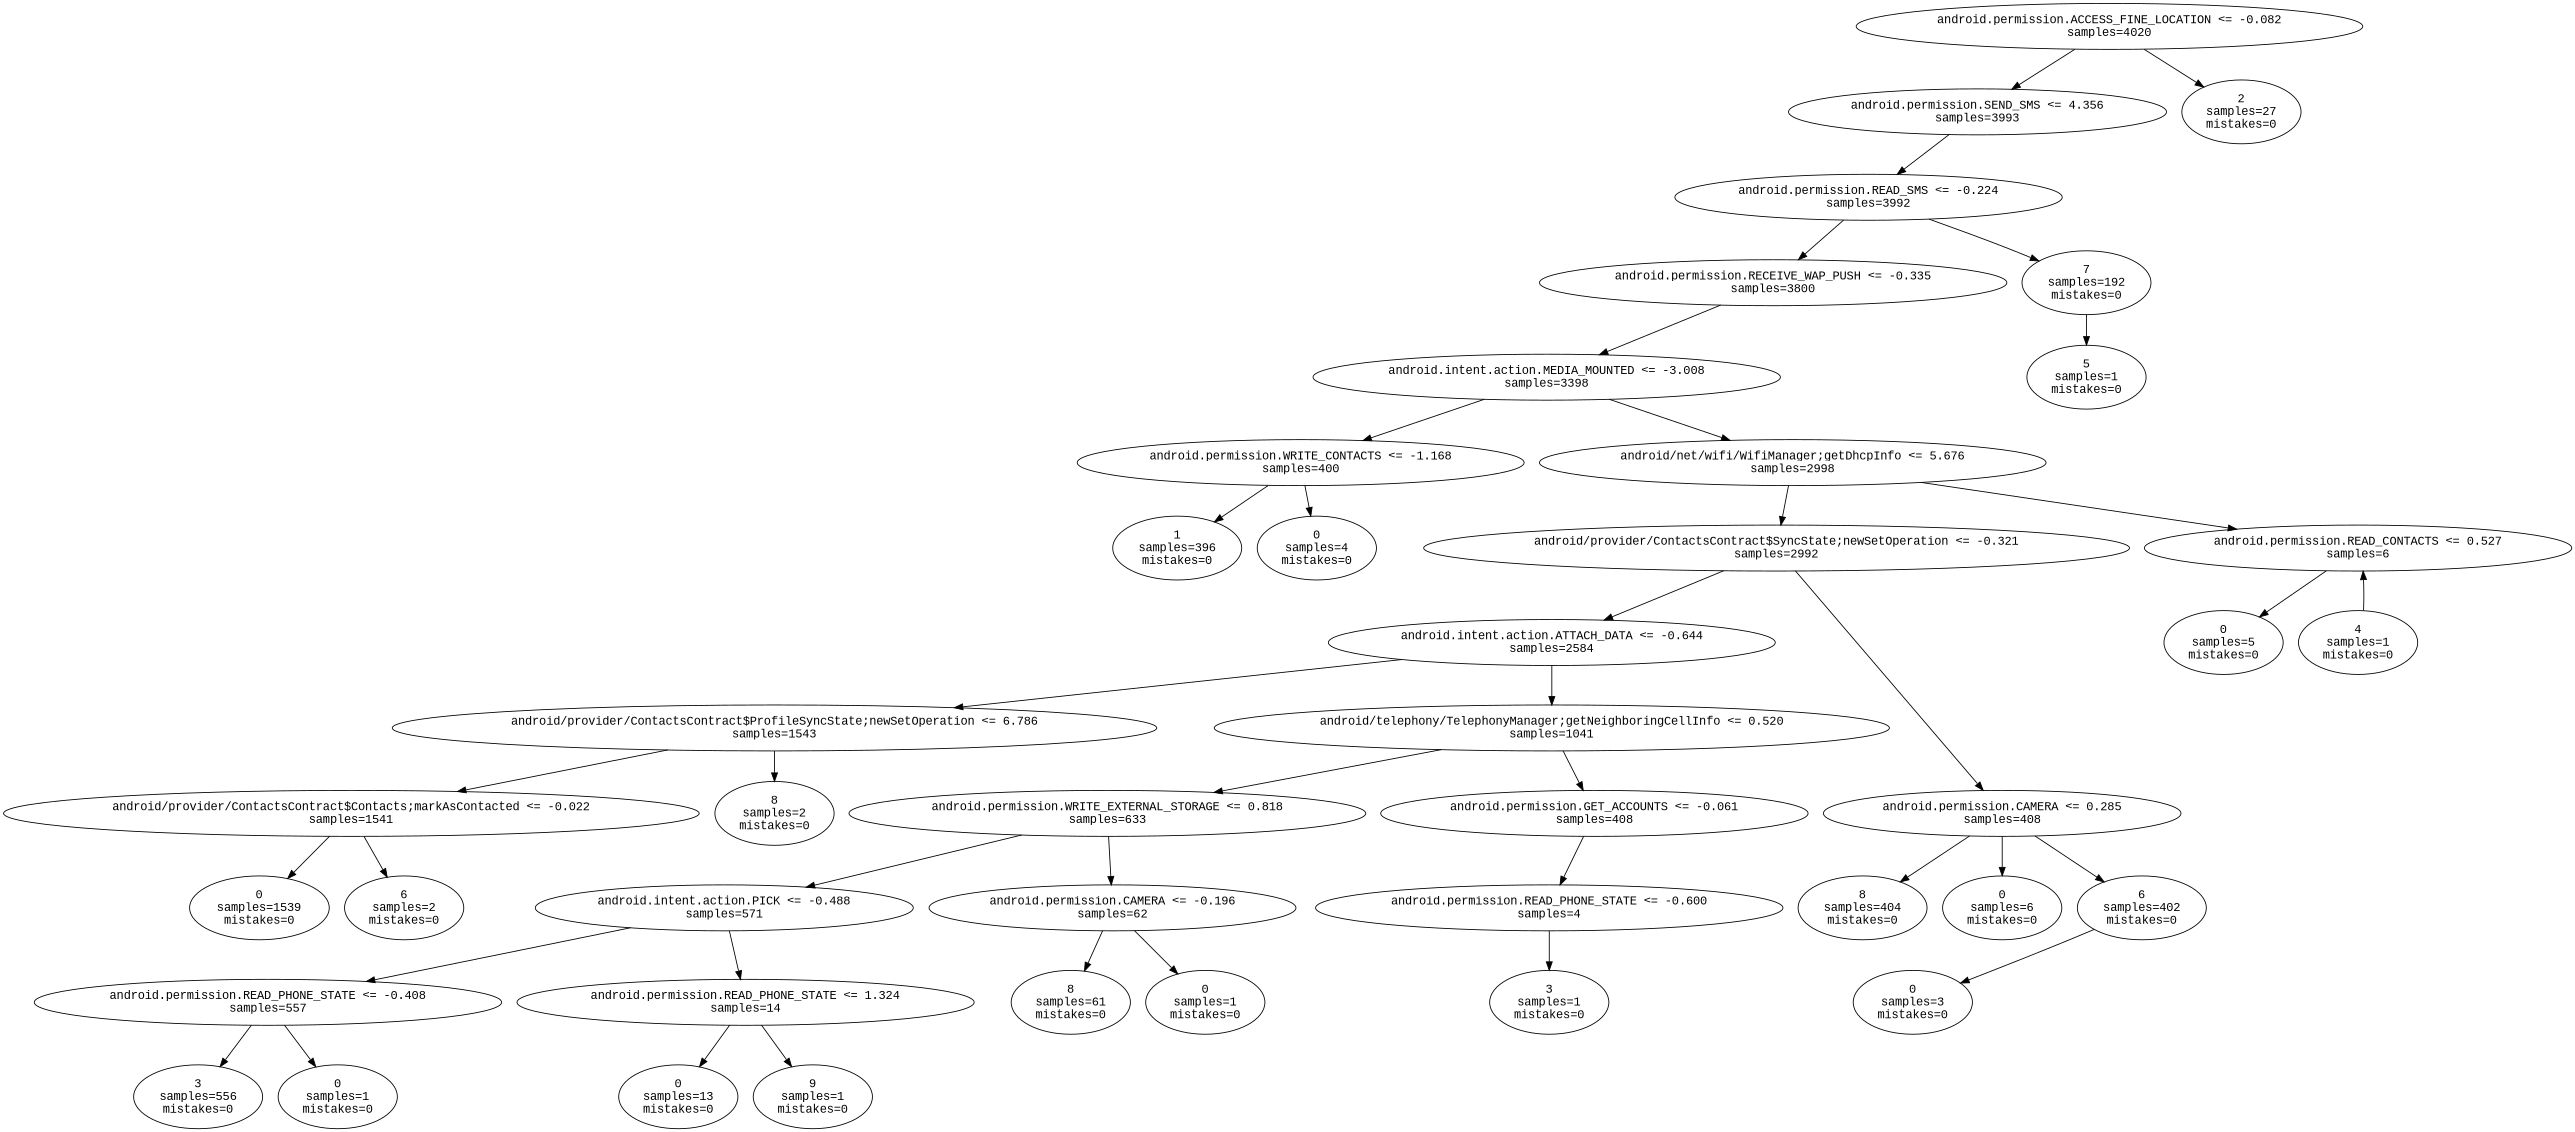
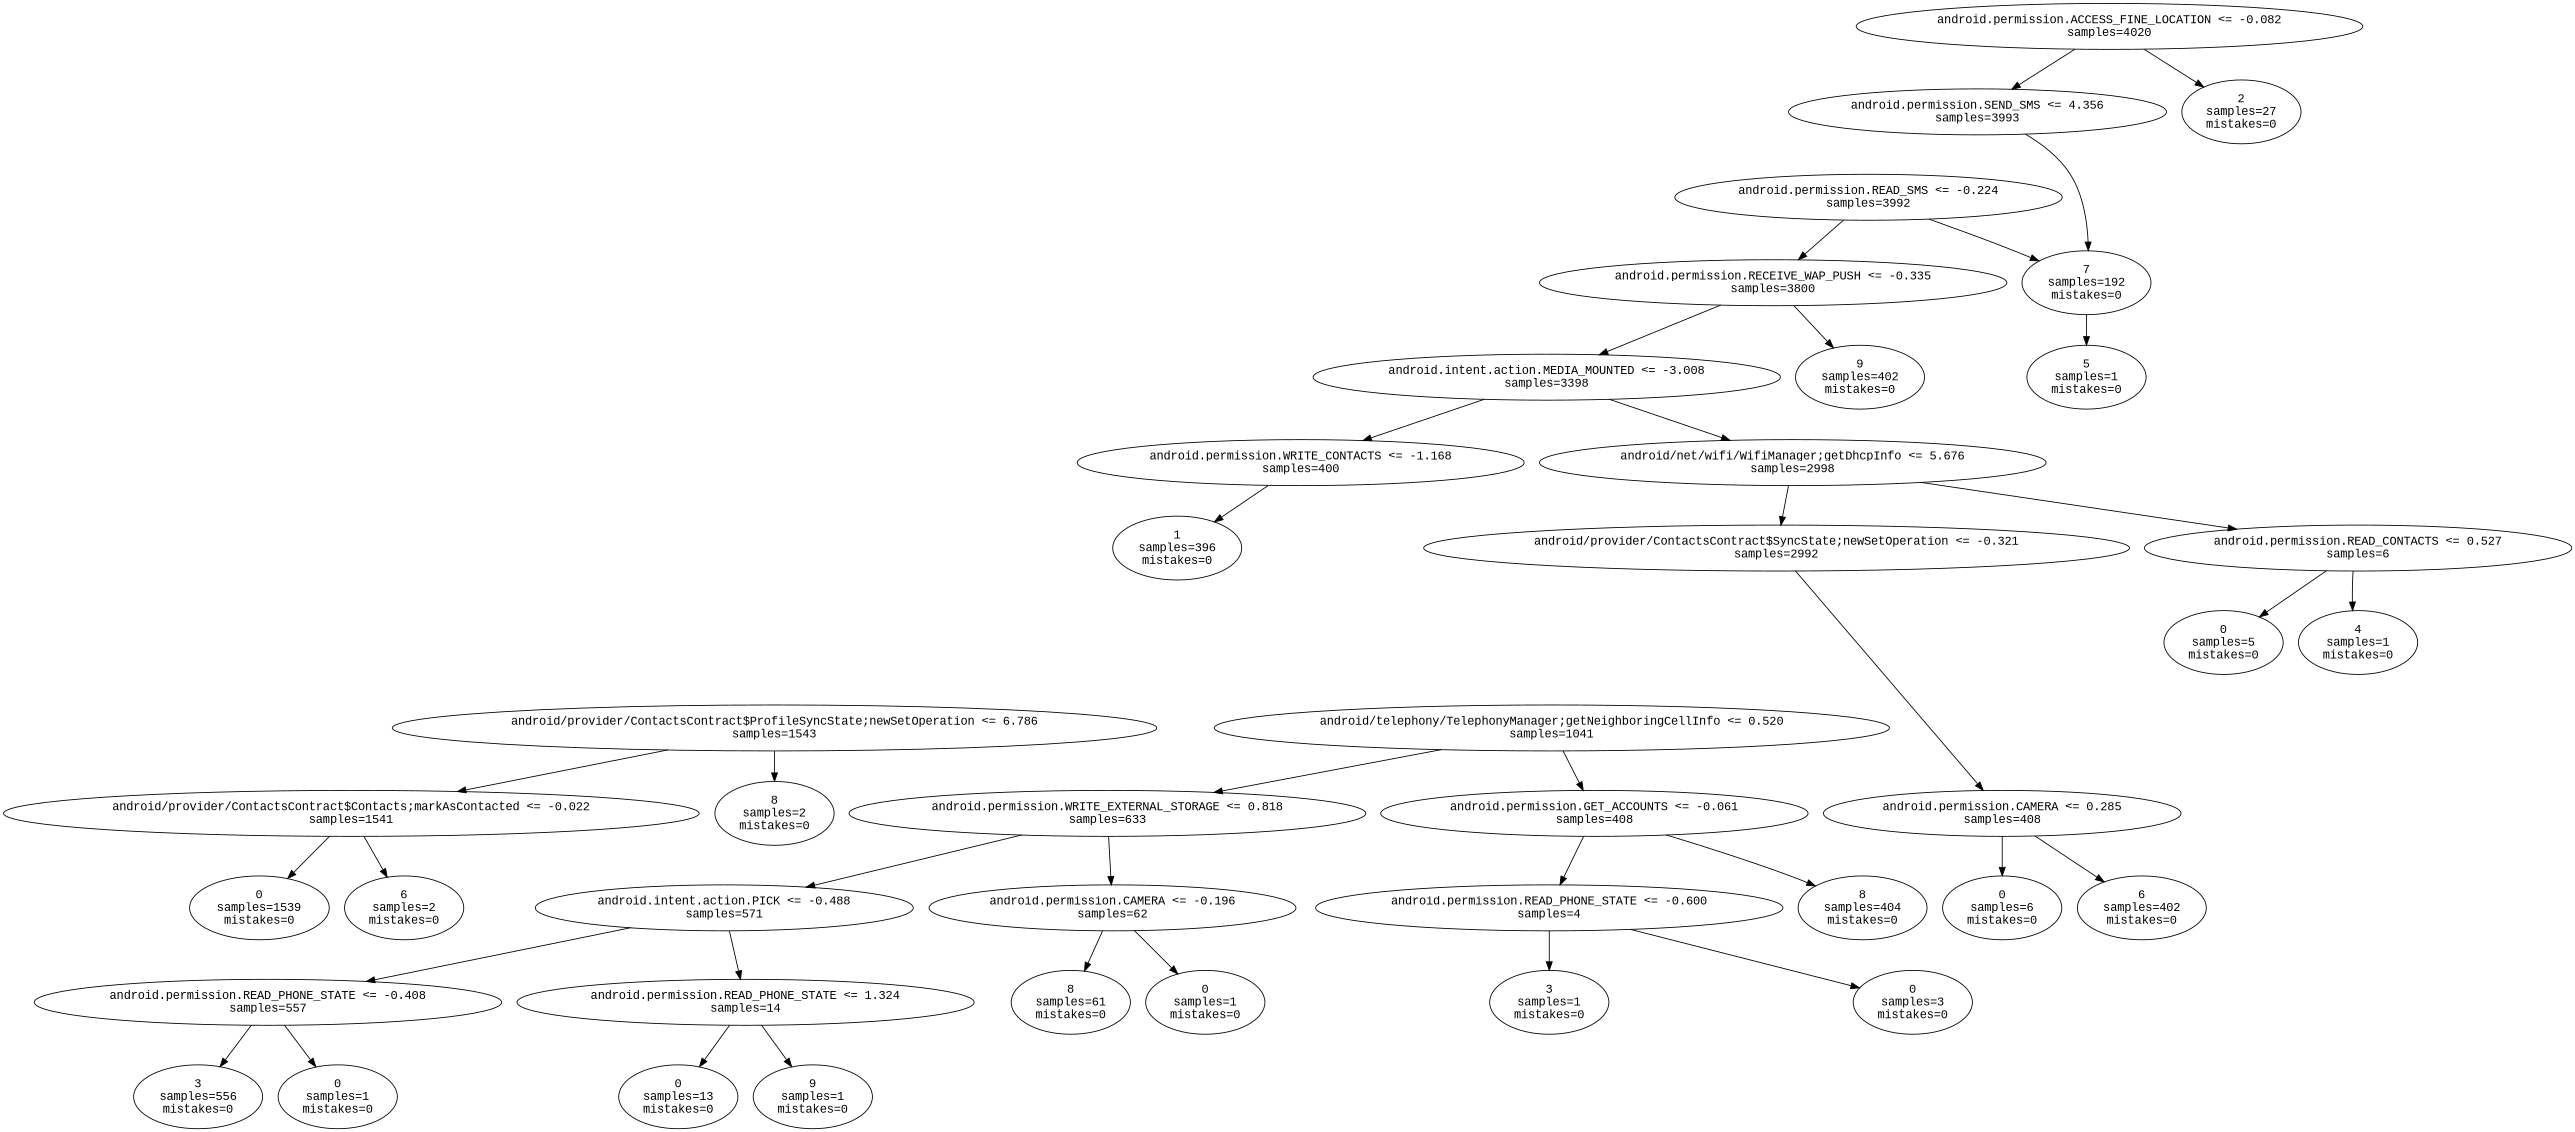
(1927, 152) -> (2073, 179)
none -> (1860, 377)
(1317, 548) -> none
(2364, 595) -> (2352, 586)
(1552, 643) -> none
(1939, 857) -> (1737, 857)
(2032, 955) -> (1741, 958)
